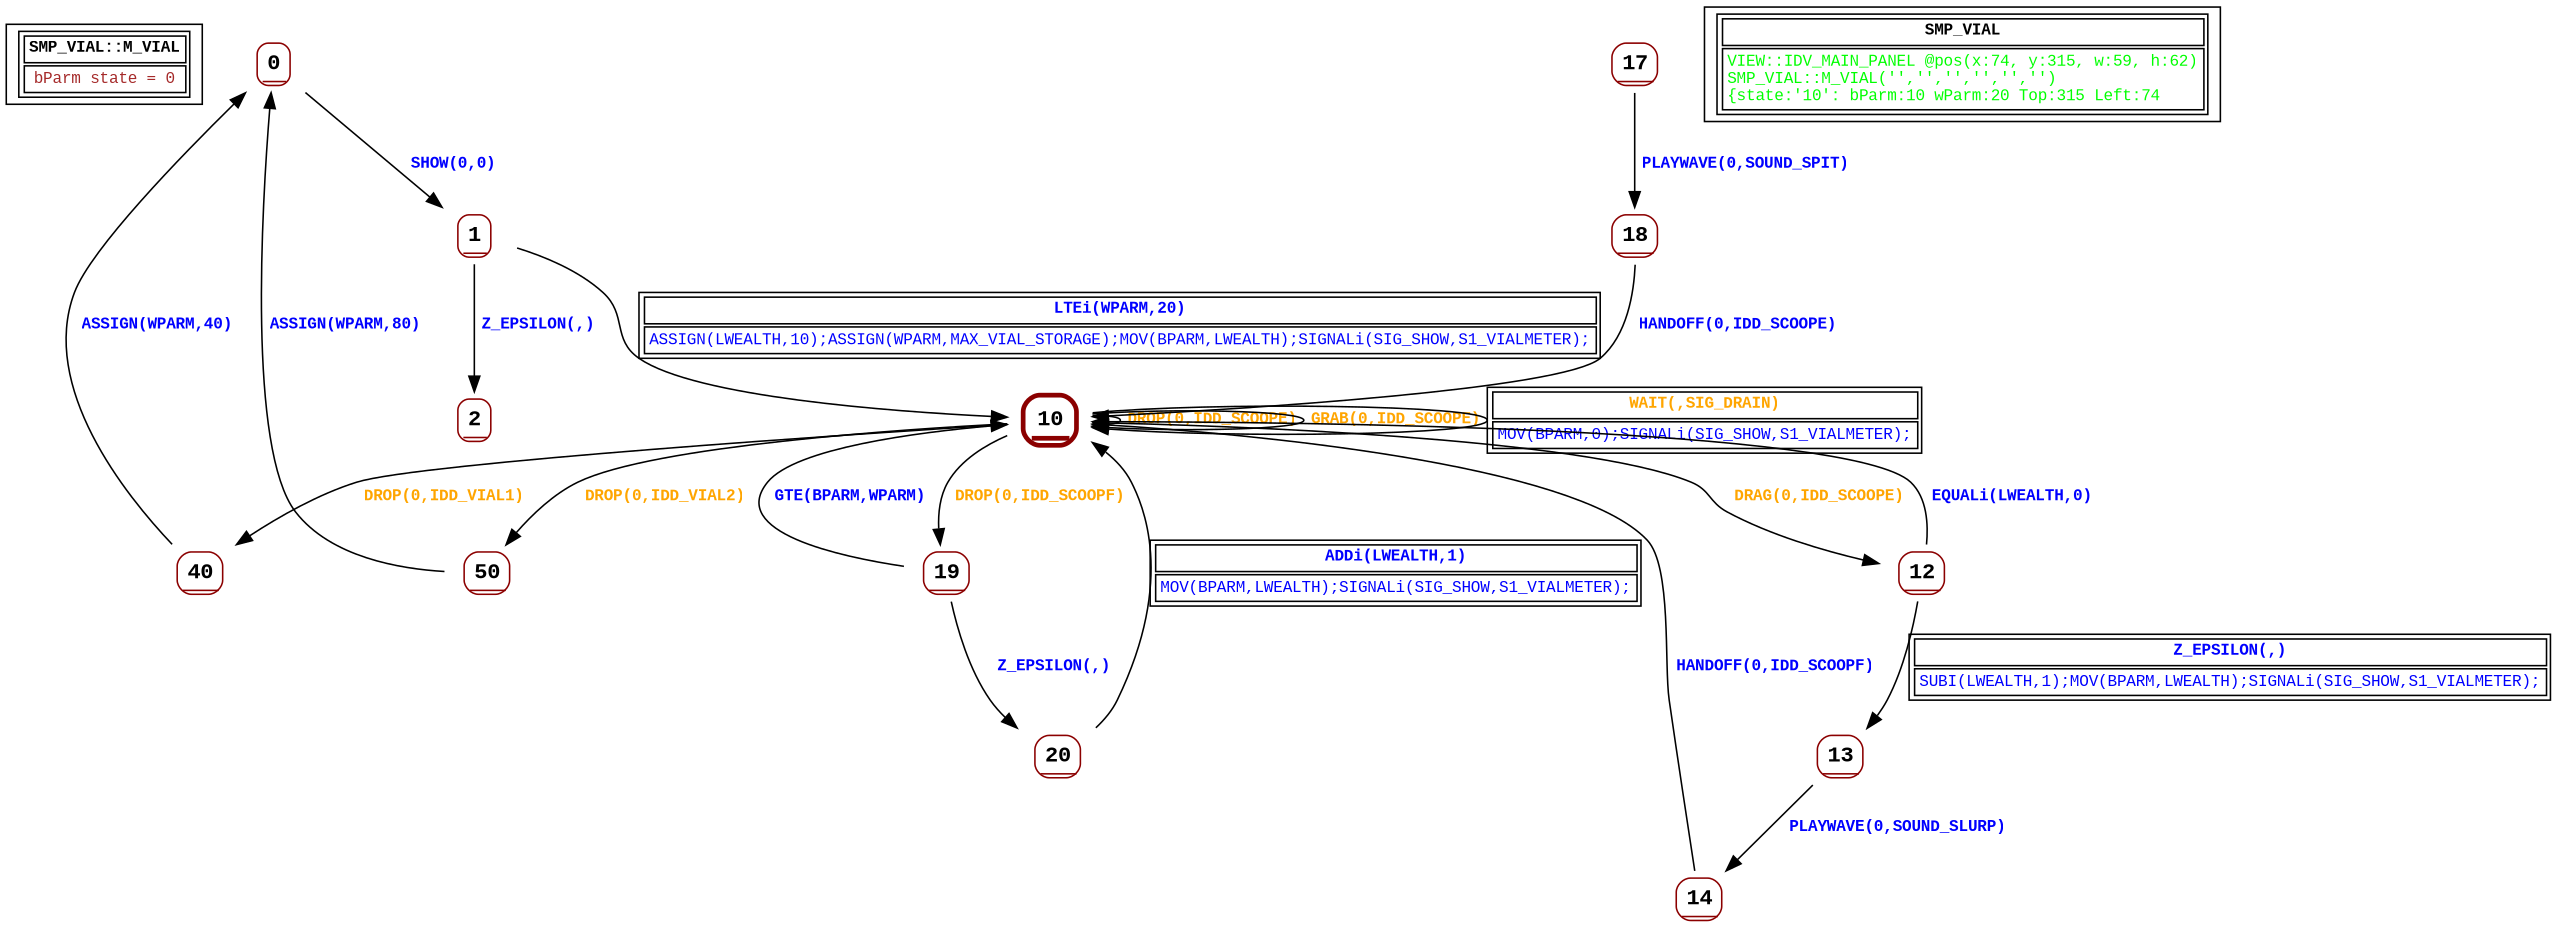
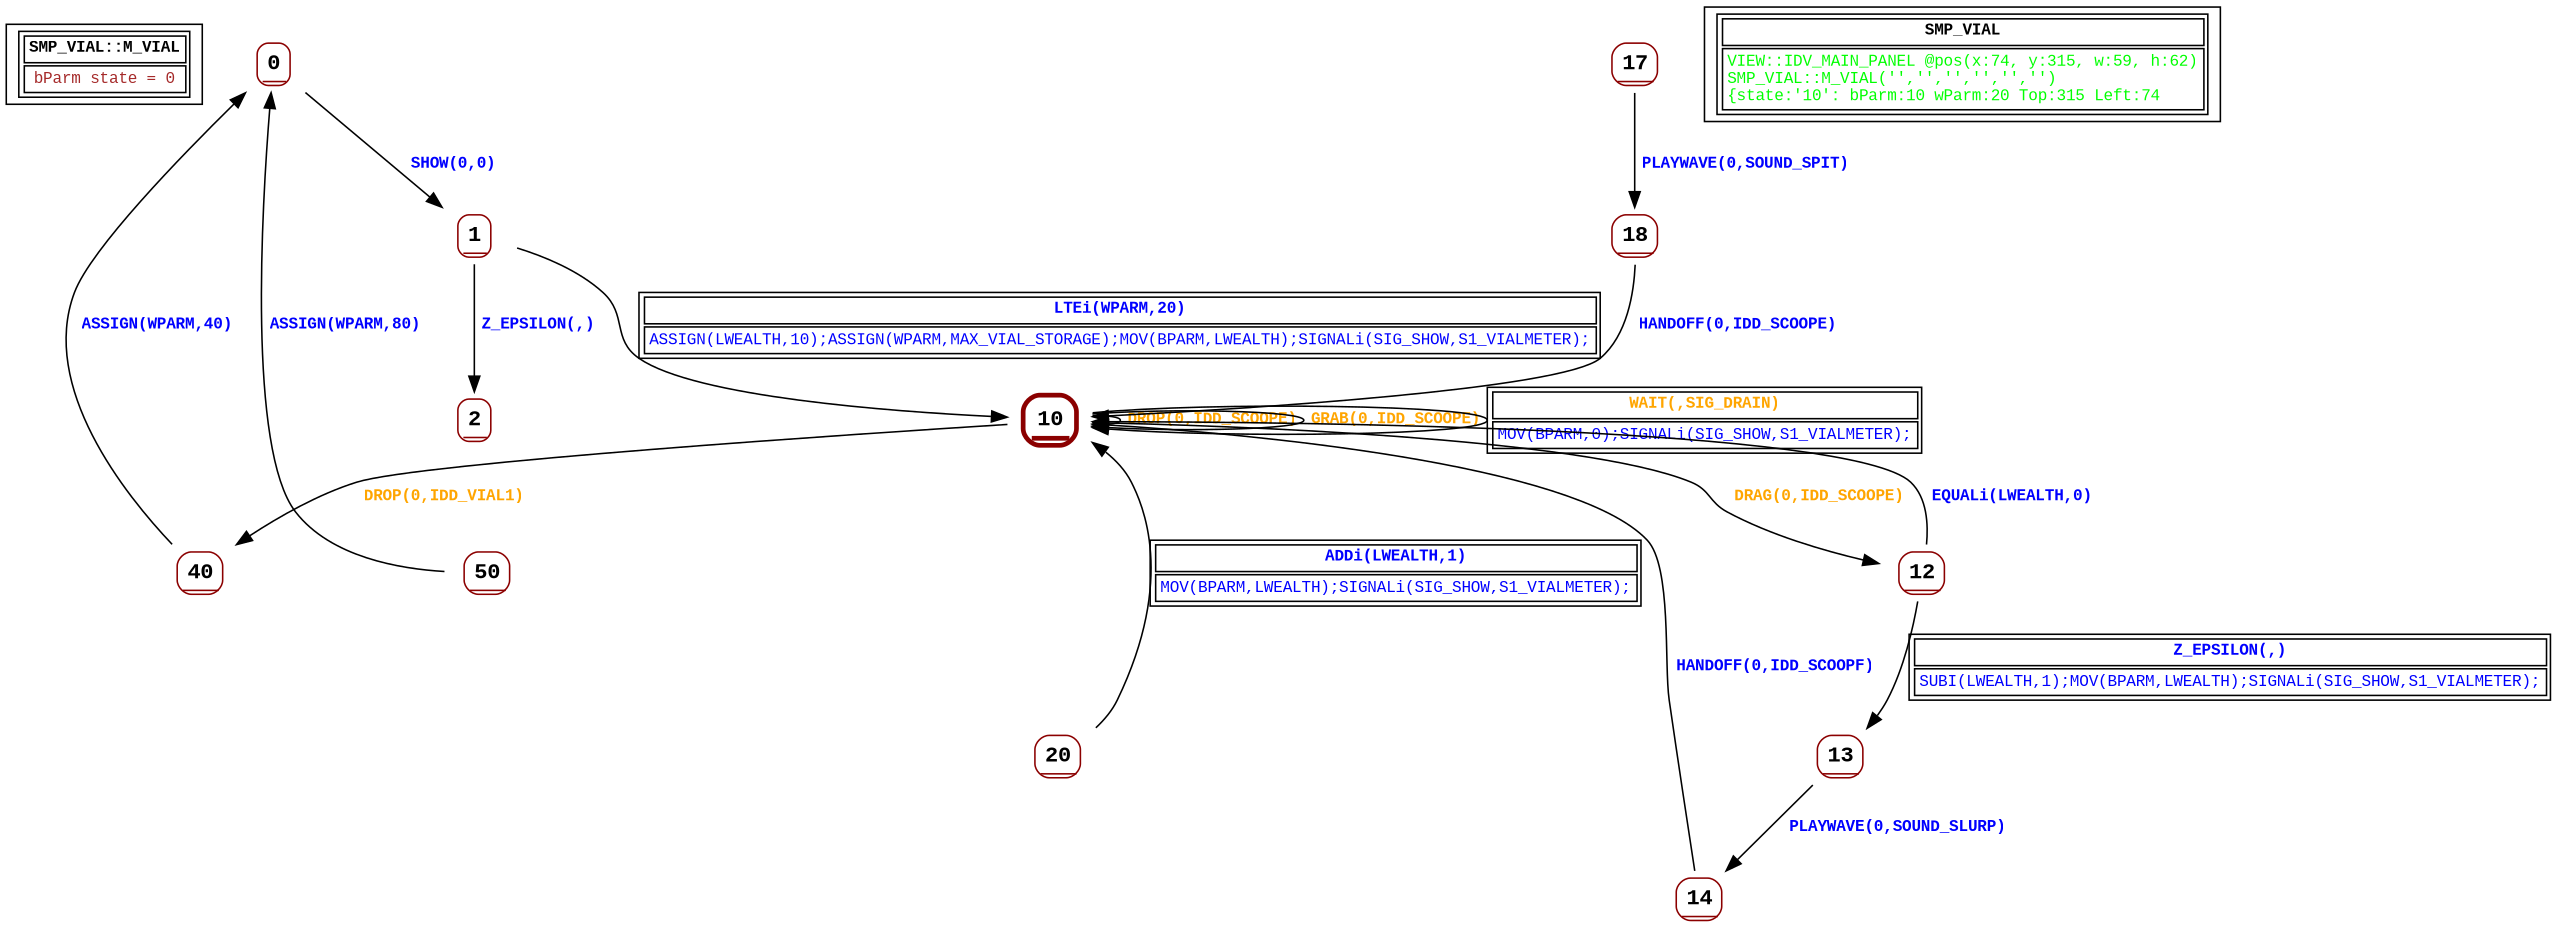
(662, 459) -> none
(946, 573) -> none
